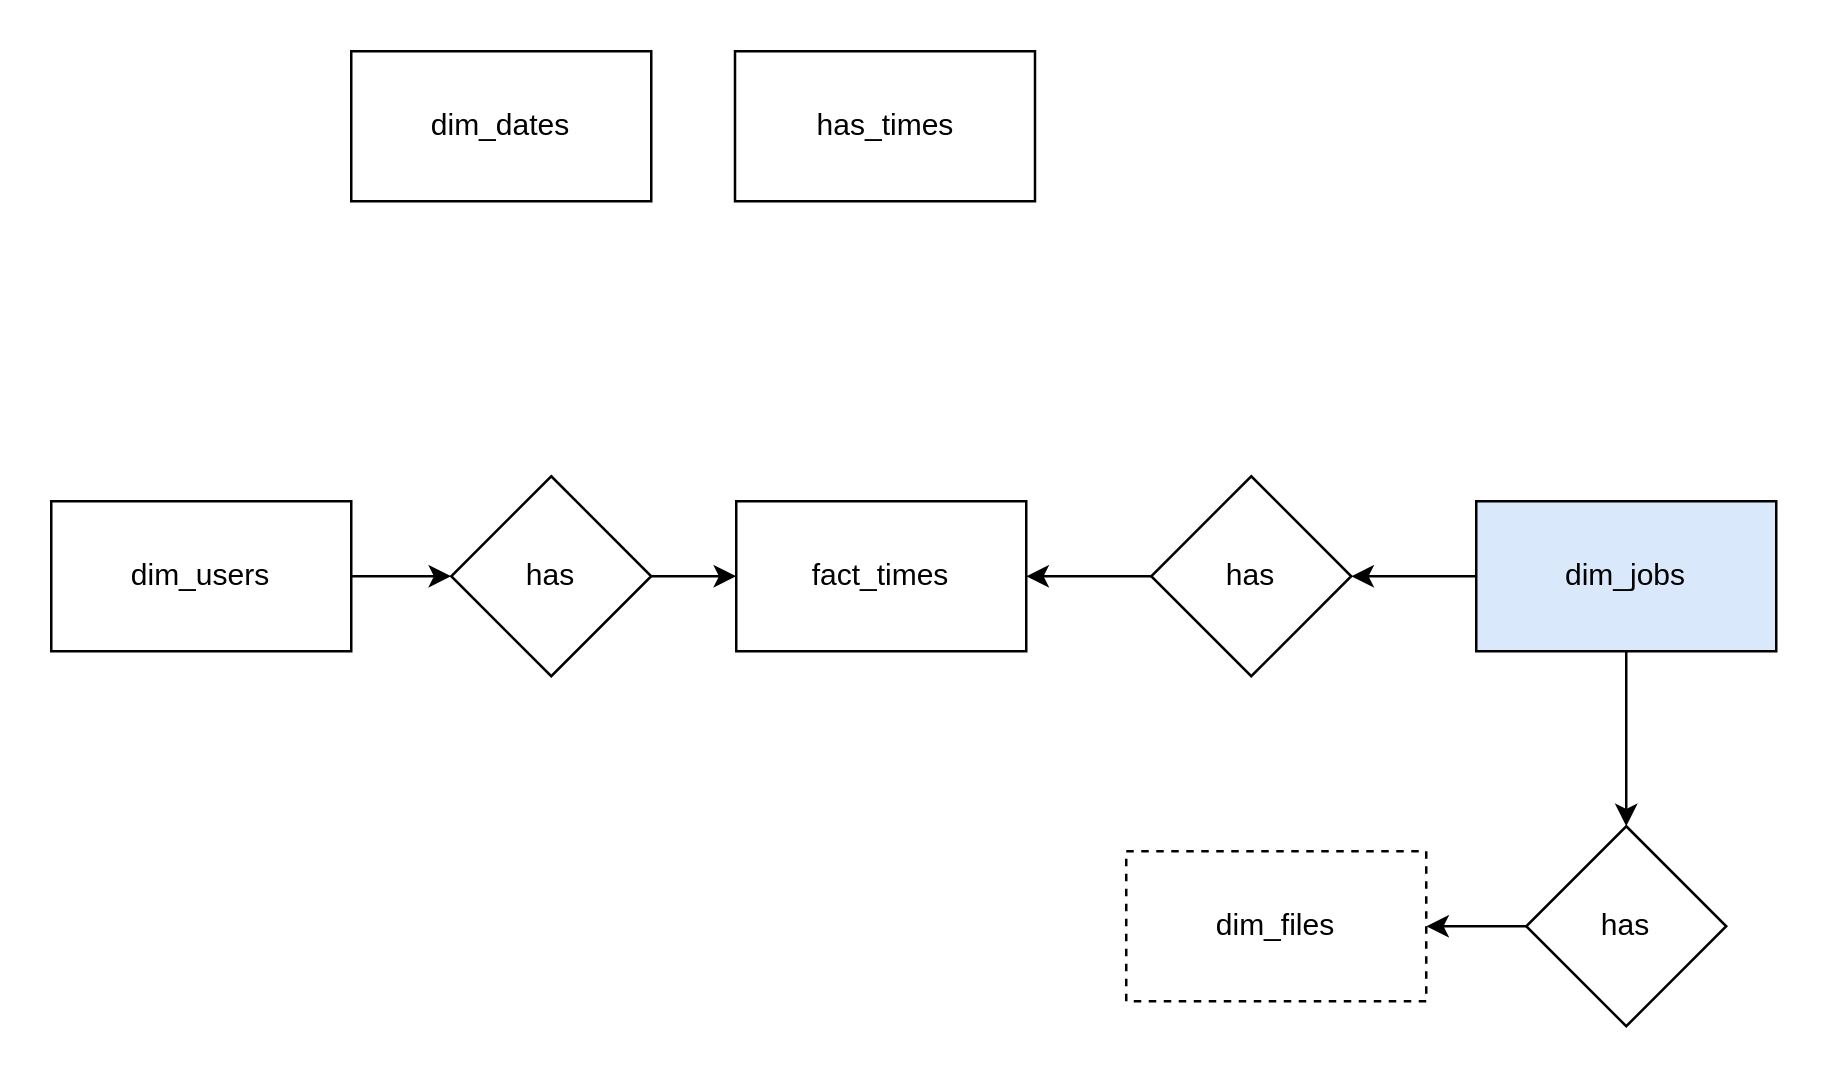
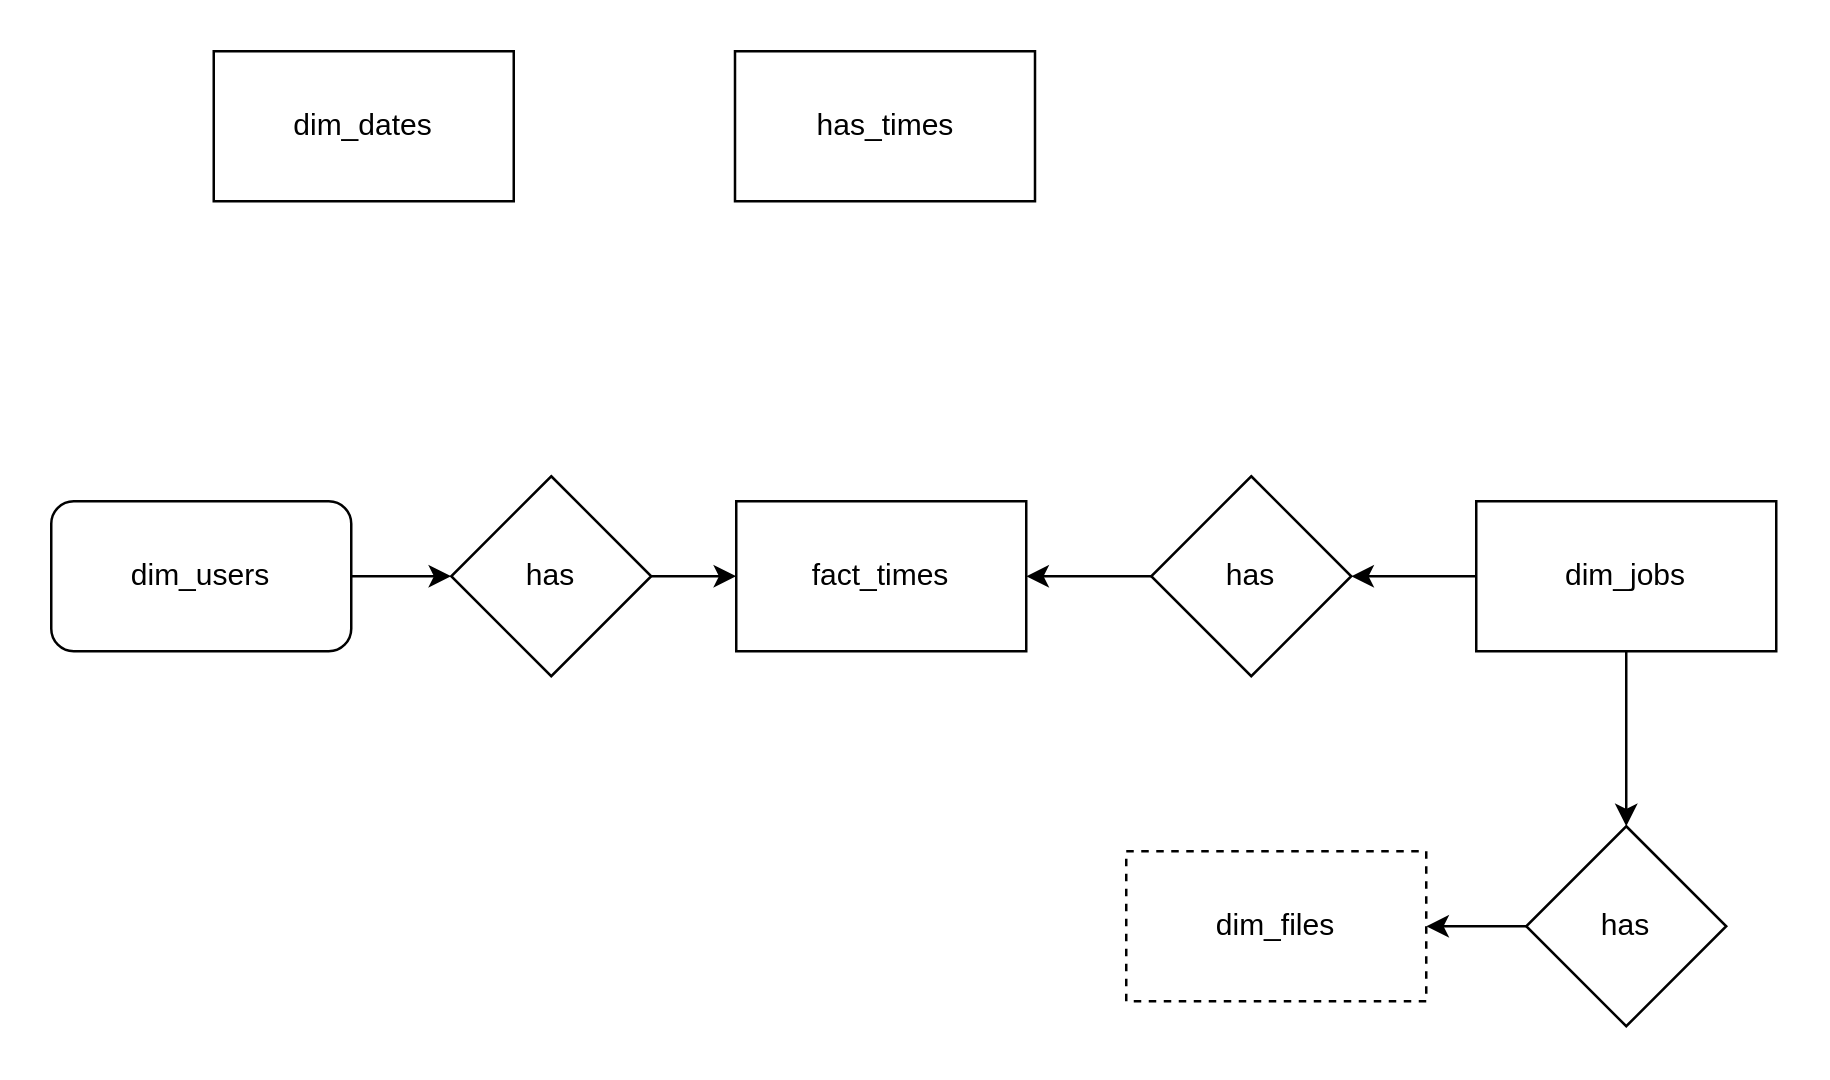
(501, 126) -> (364, 126)
(201, 576) -> (201, 576)
(1626, 576) -> (1626, 576)
